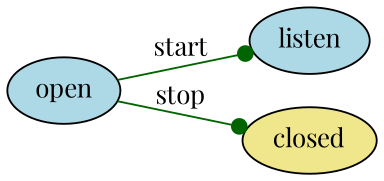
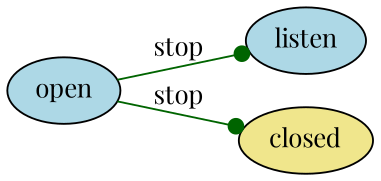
(181, 49) -> (179, 49)
